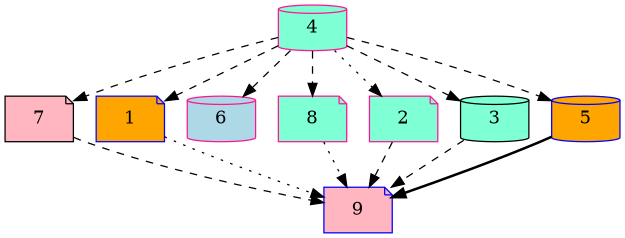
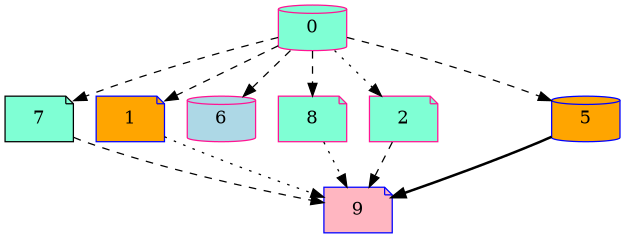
(313, 28) -> (313, 28)
(39, 119) -> (39, 119)
(495, 119) -> none
